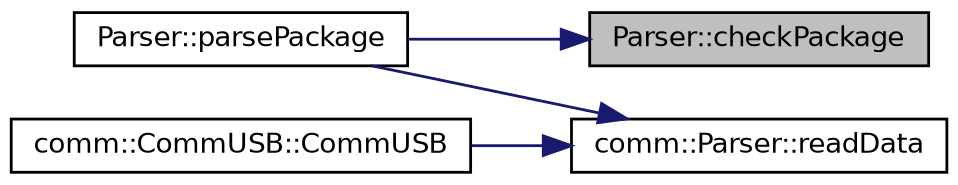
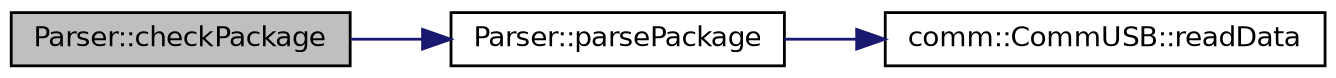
(484, 39) -> (386, 39)
(241, 146) -> none
(759, 146) -> (1105, 39)
